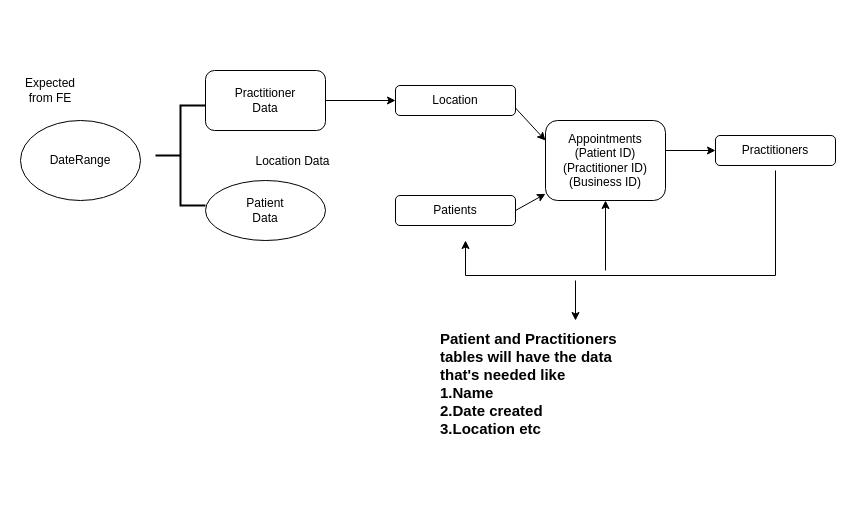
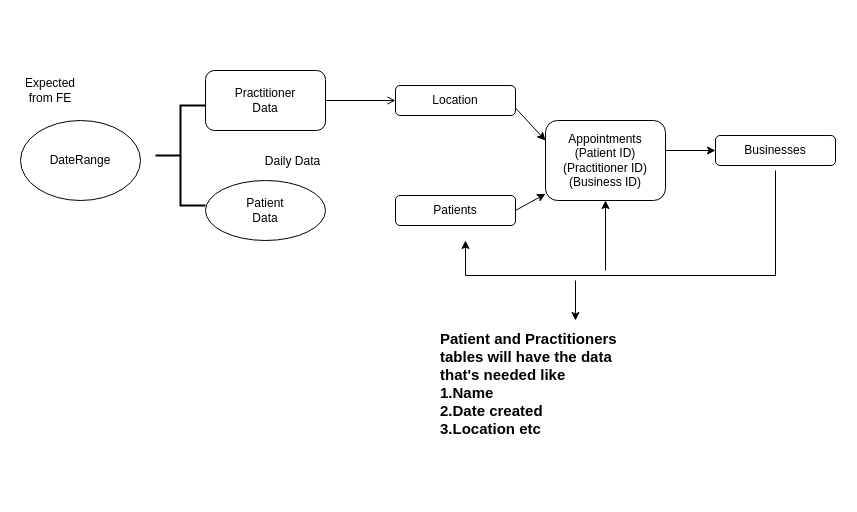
(387, 101) -> (389, 101)
(776, 151) -> (776, 151)
(293, 161) -> (293, 161)
